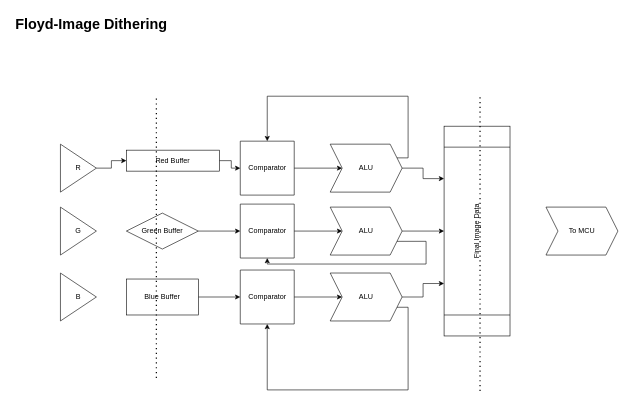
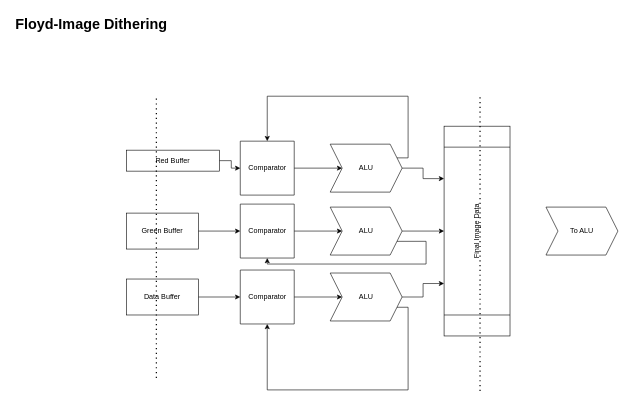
(112, 161) -> none
(78, 168) -> none
(78, 231) -> none
(162, 231) -> (162, 231)
(582, 231) -> (582, 231)
(78, 297) -> none
(162, 297) -> (162, 297)
